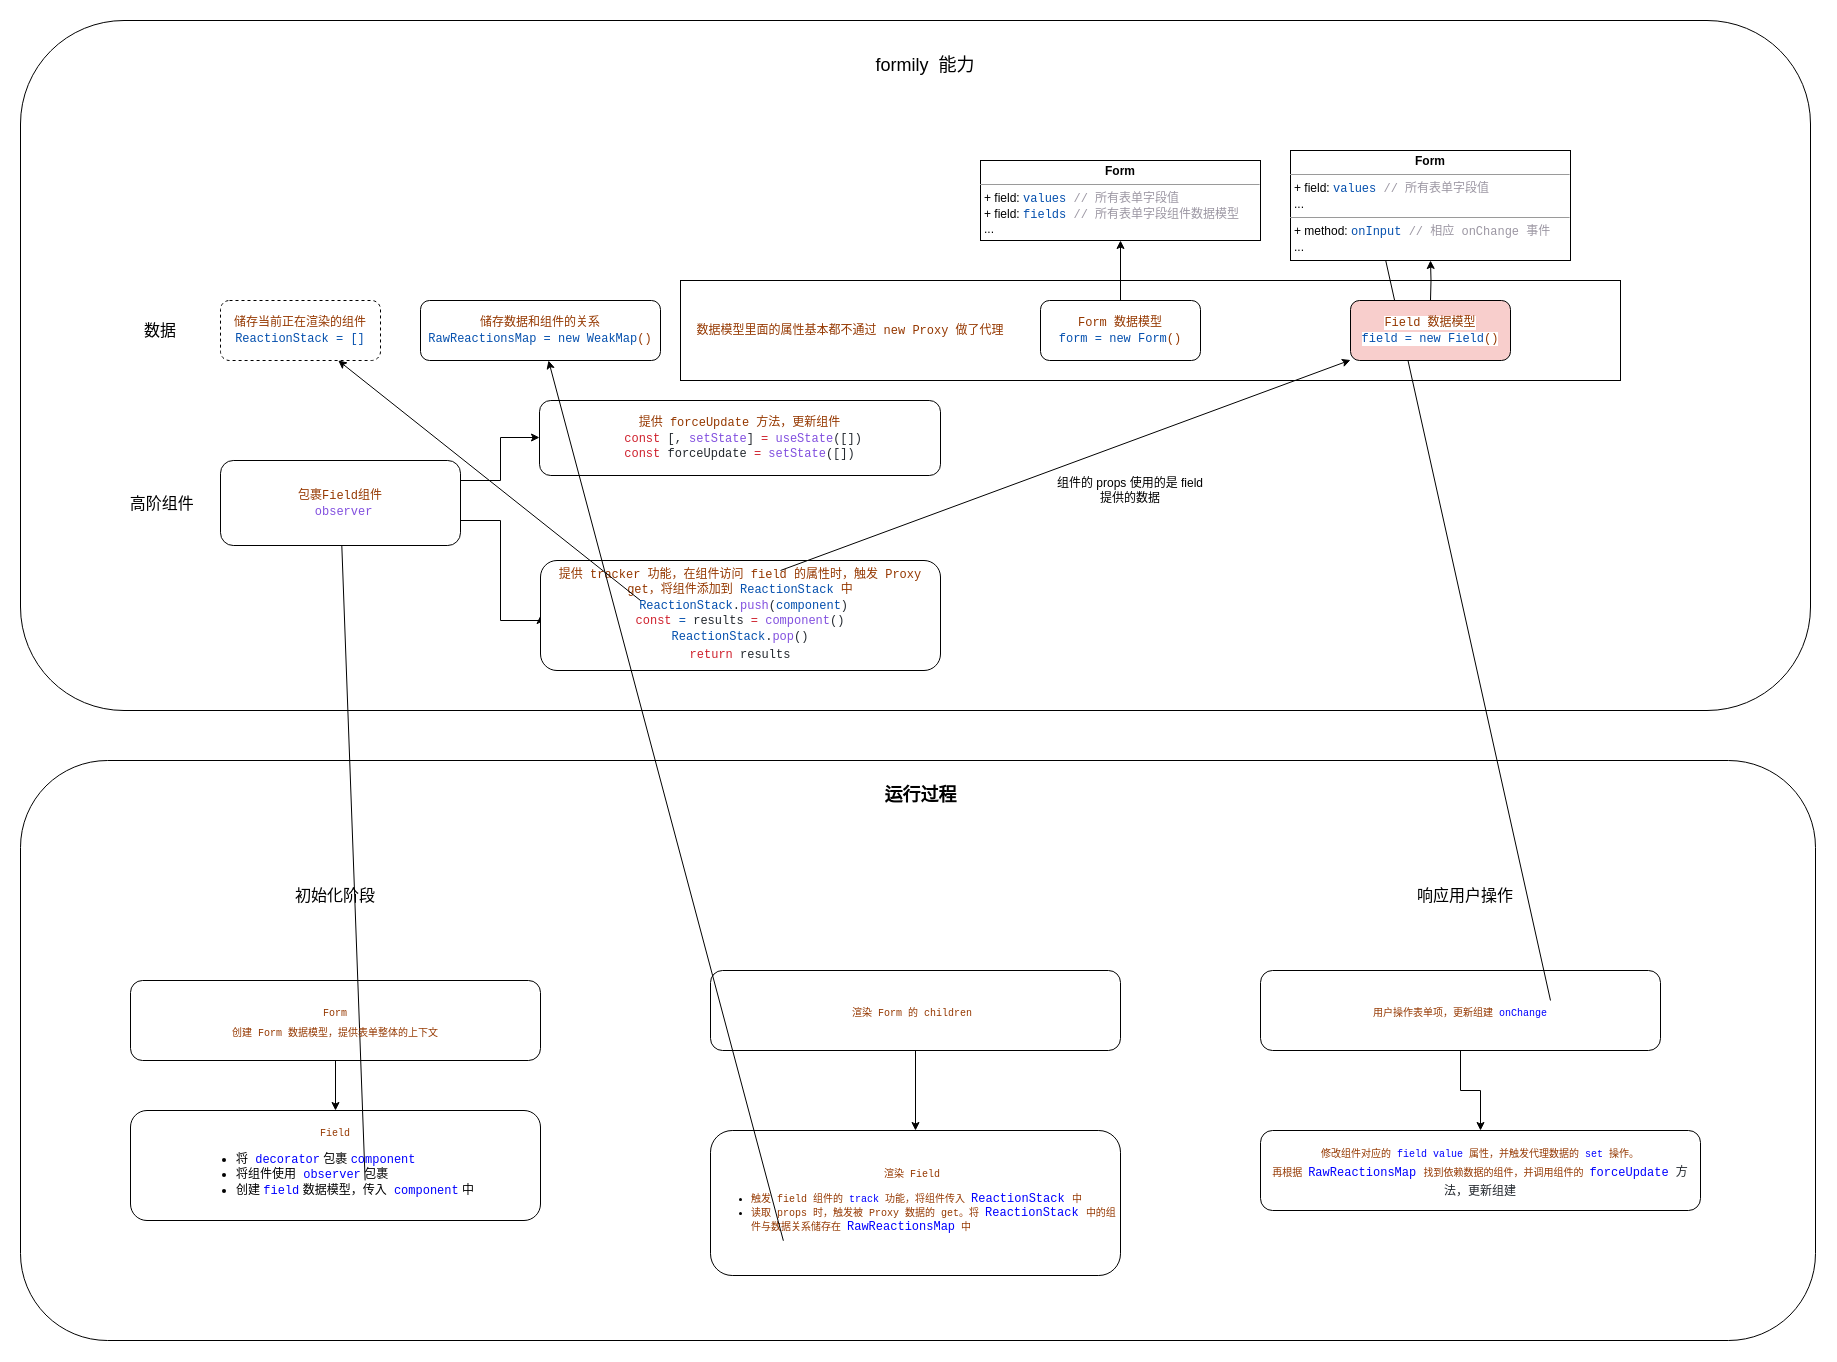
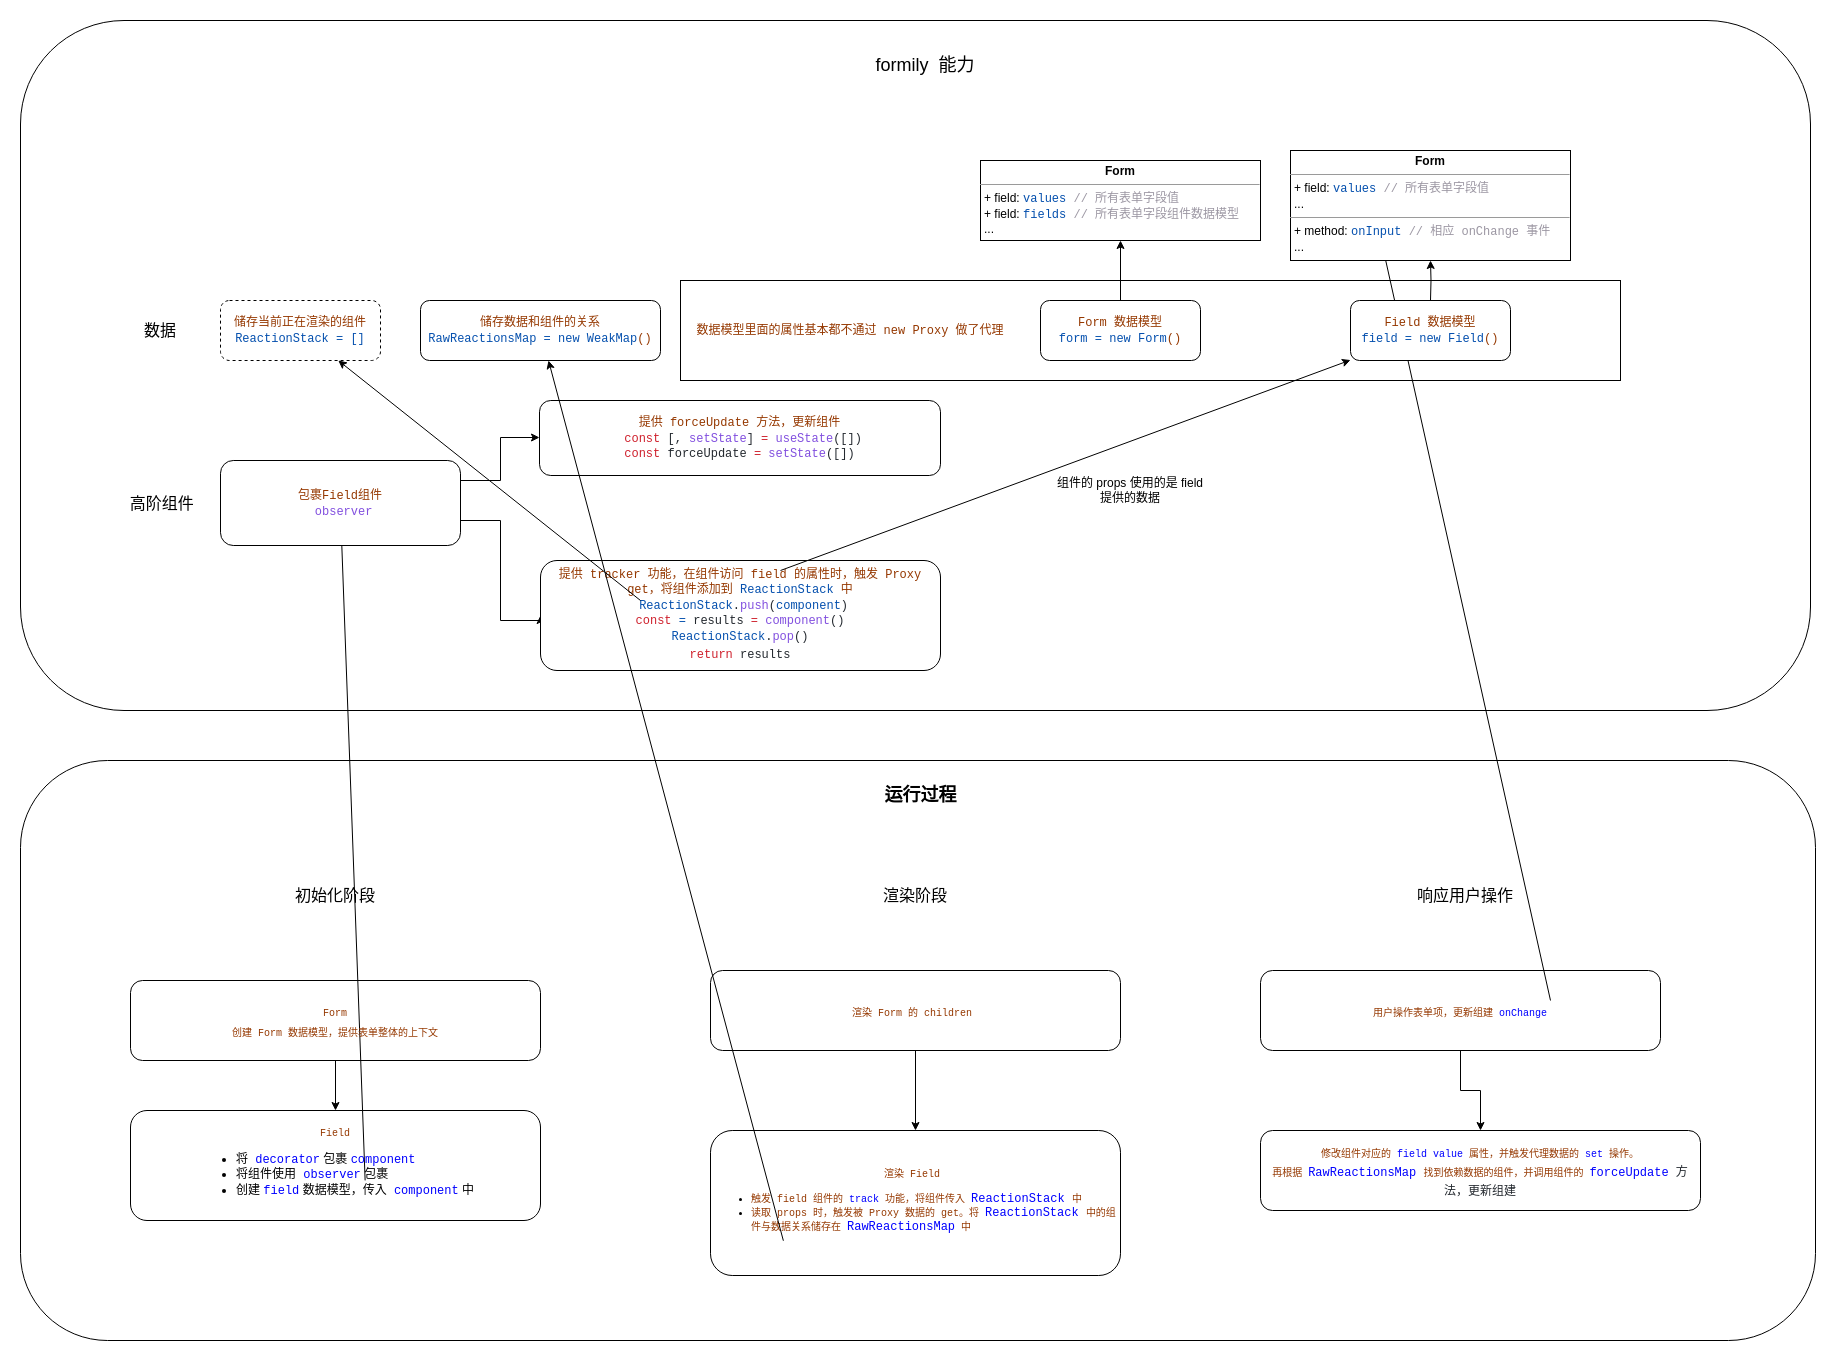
(1431, 331) -> (1431, 331)
none -> (916, 896)
